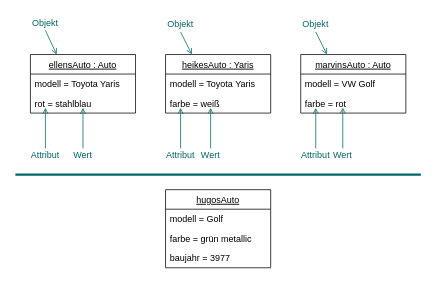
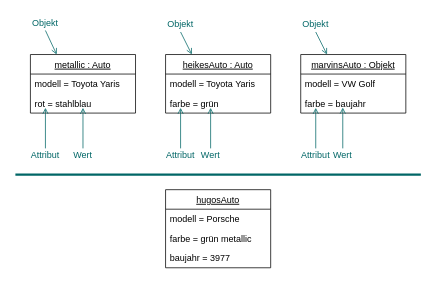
(83, 65) -> (83, 65)
(218, 65) -> (218, 65)
(353, 65) -> (353, 65)
(196, 104) -> (197, 104)
(330, 104) -> (340, 104)
(196, 219) -> (205, 219)
